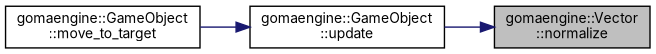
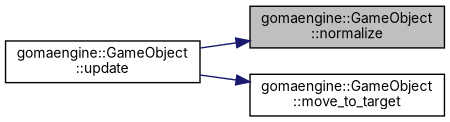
(218, 27) -> (218, 78)
(572, 27) -> (347, 27)
